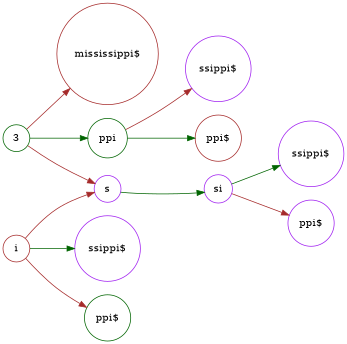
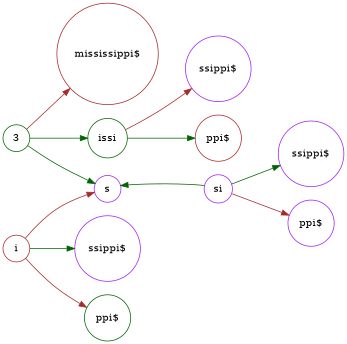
(108, 138) -> (108, 138)
(57, 164) -> (57, 164)
(159, 194) -> (166, 184)
